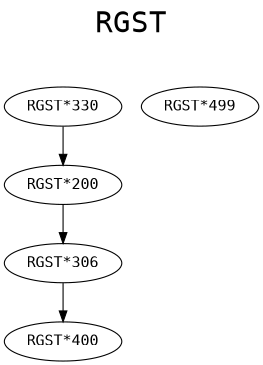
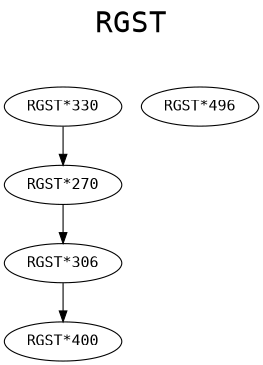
(200, 107) -> (200, 107)
(63, 185) -> (63, 185)
